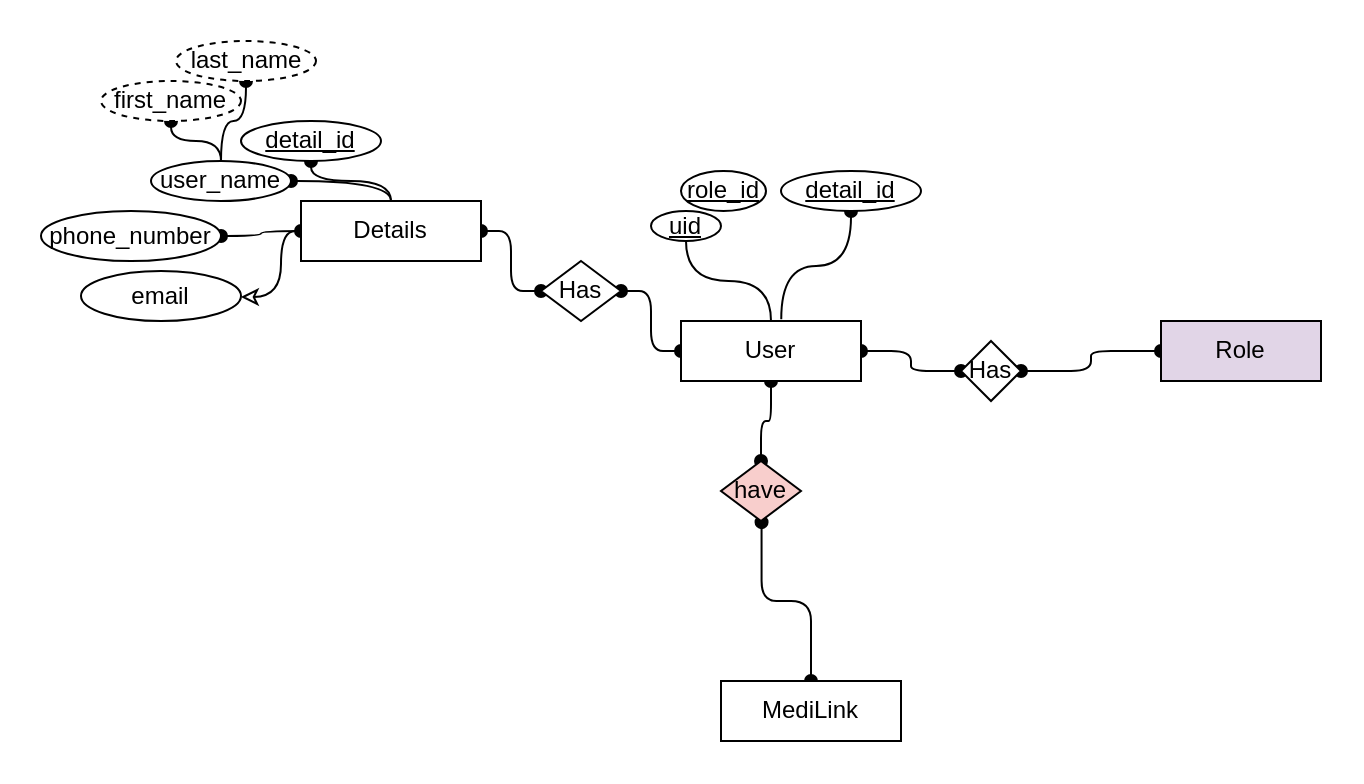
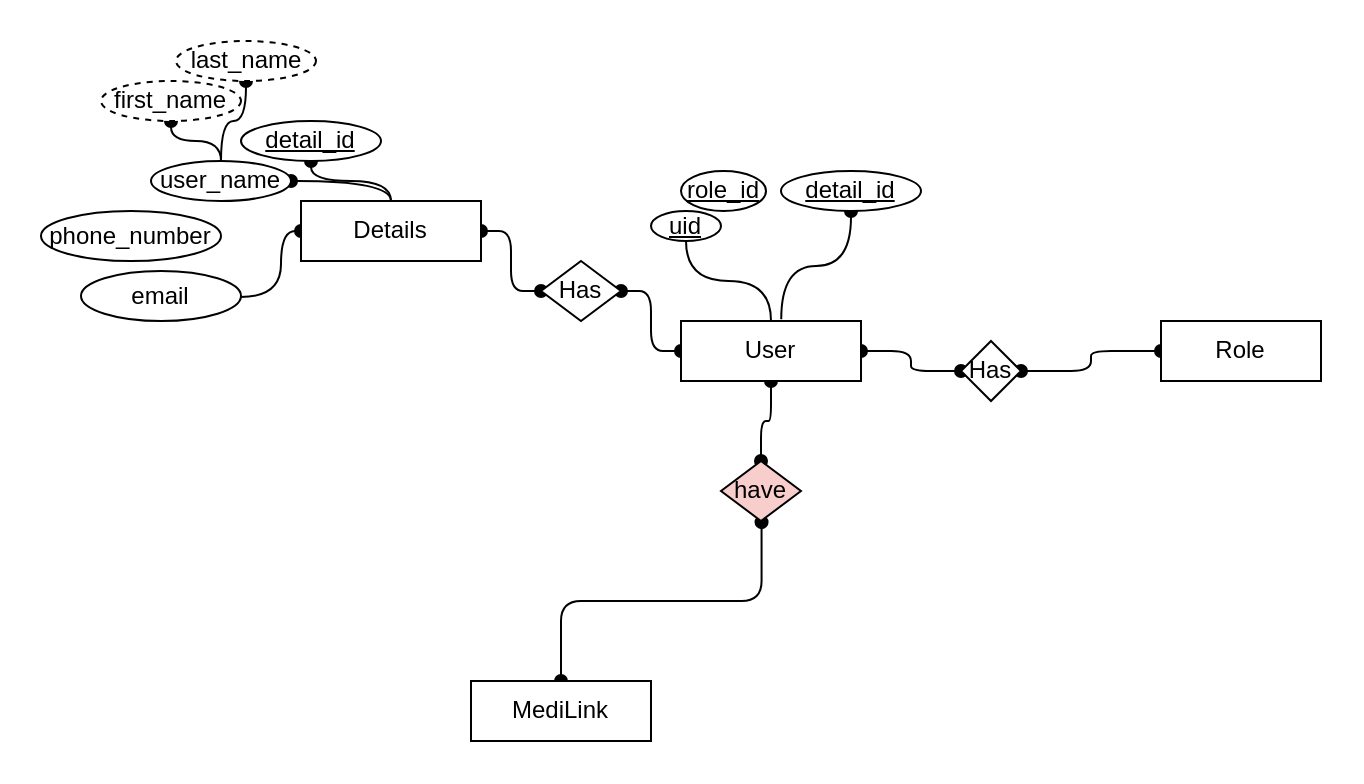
(256, 235) -> none
(272, 291) -> (267, 292)
(1241, 351) -> (1241, 351)
(811, 711) -> (561, 711)
